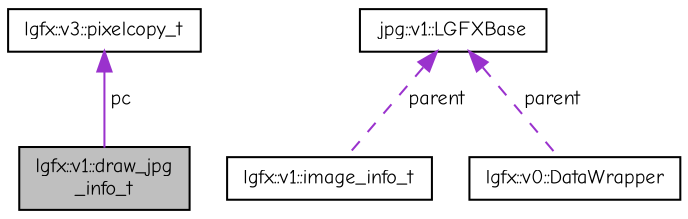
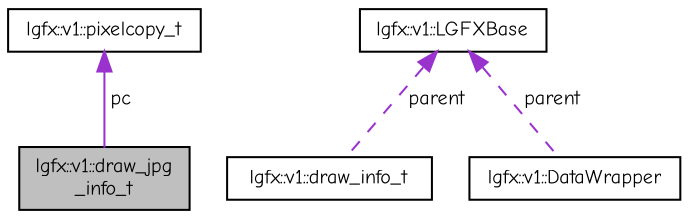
(104, 30) -> (104, 30)
(453, 30) -> (453, 30)
(330, 178) -> (330, 178)
(575, 178) -> (575, 178)
